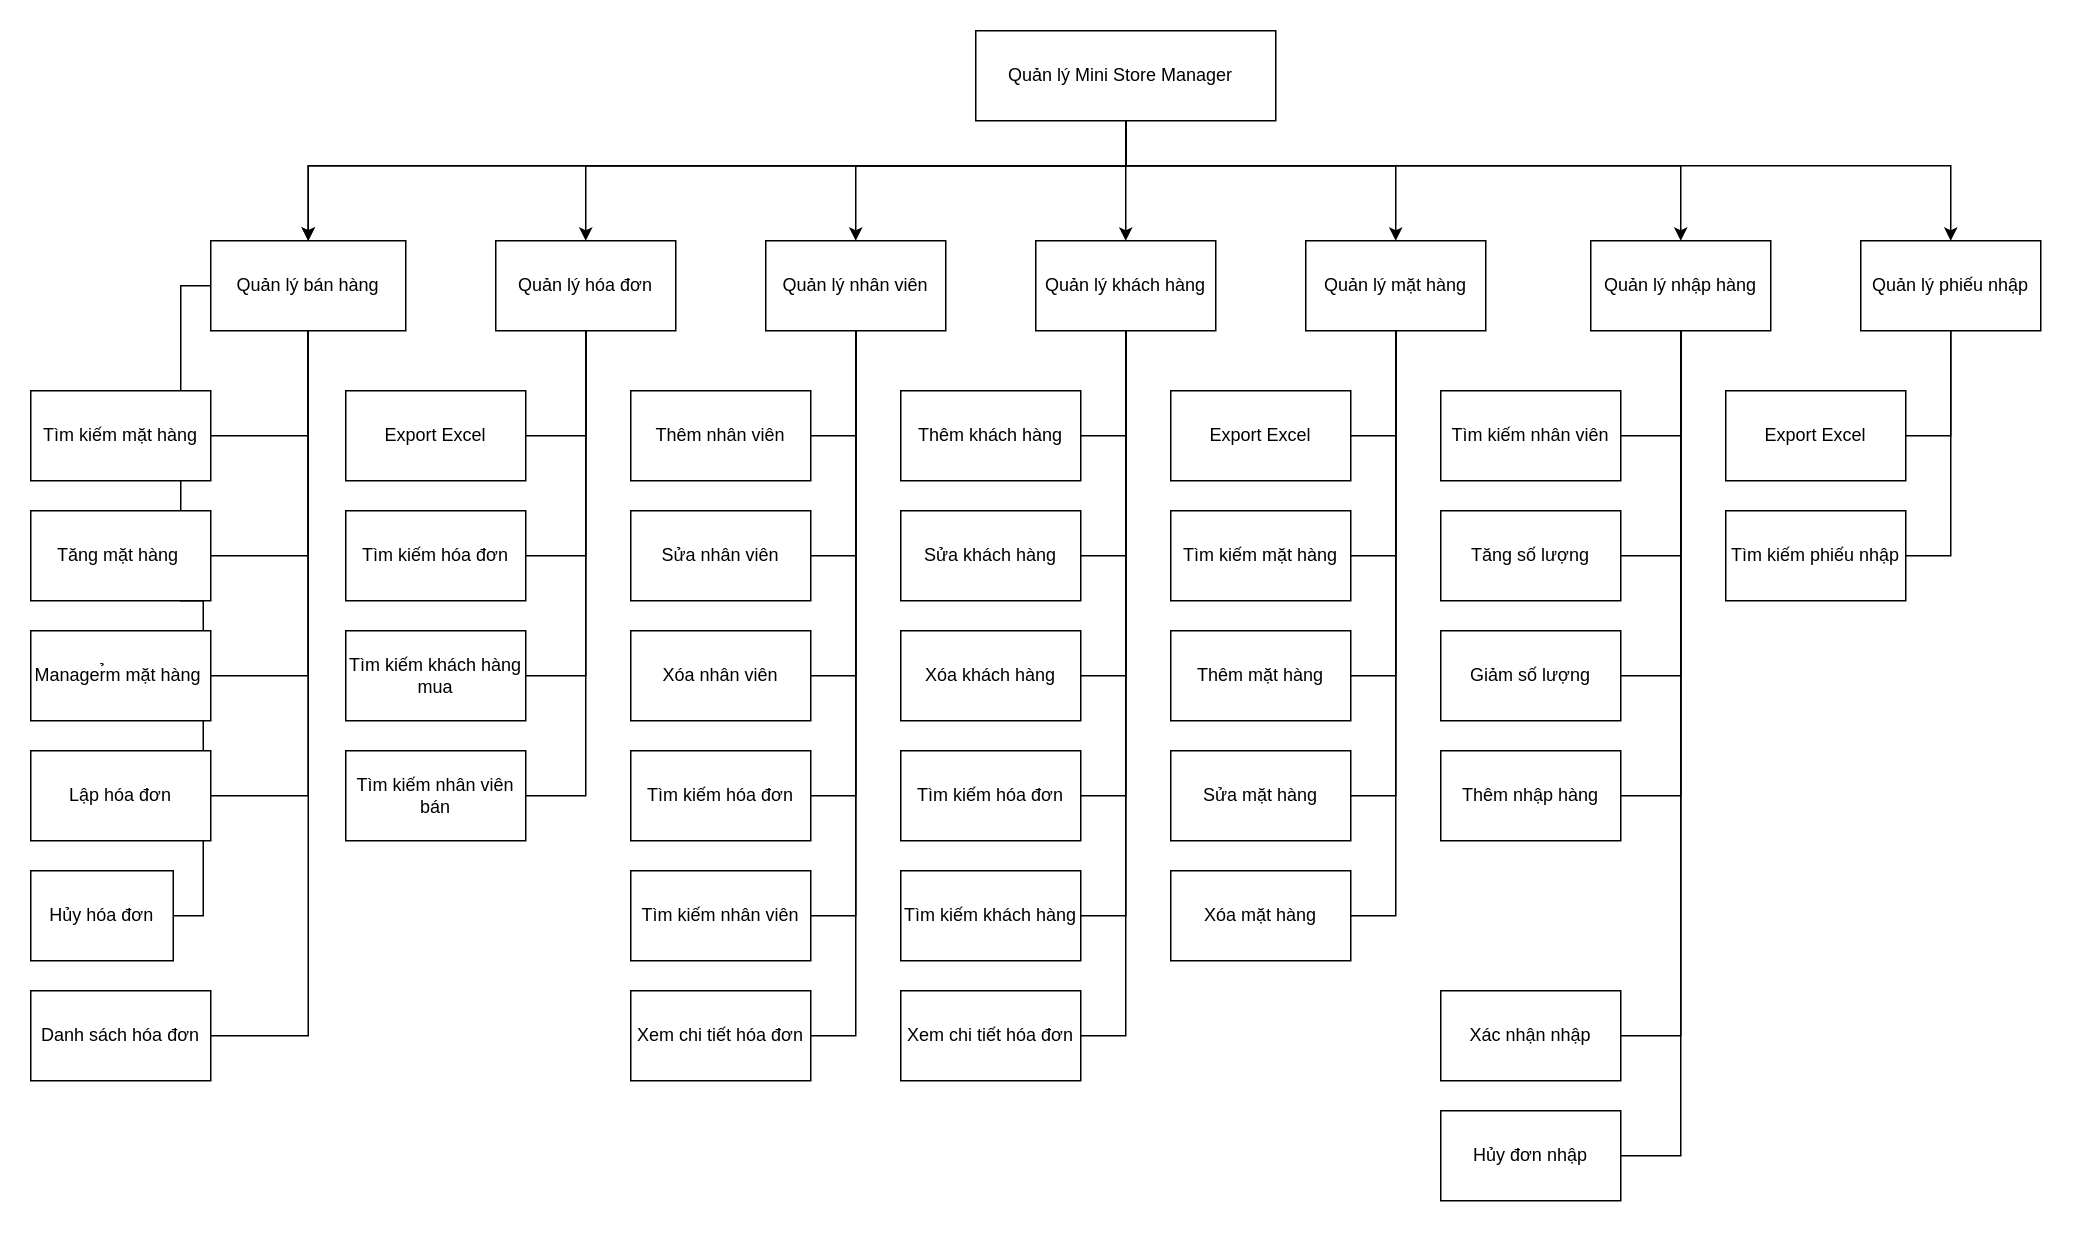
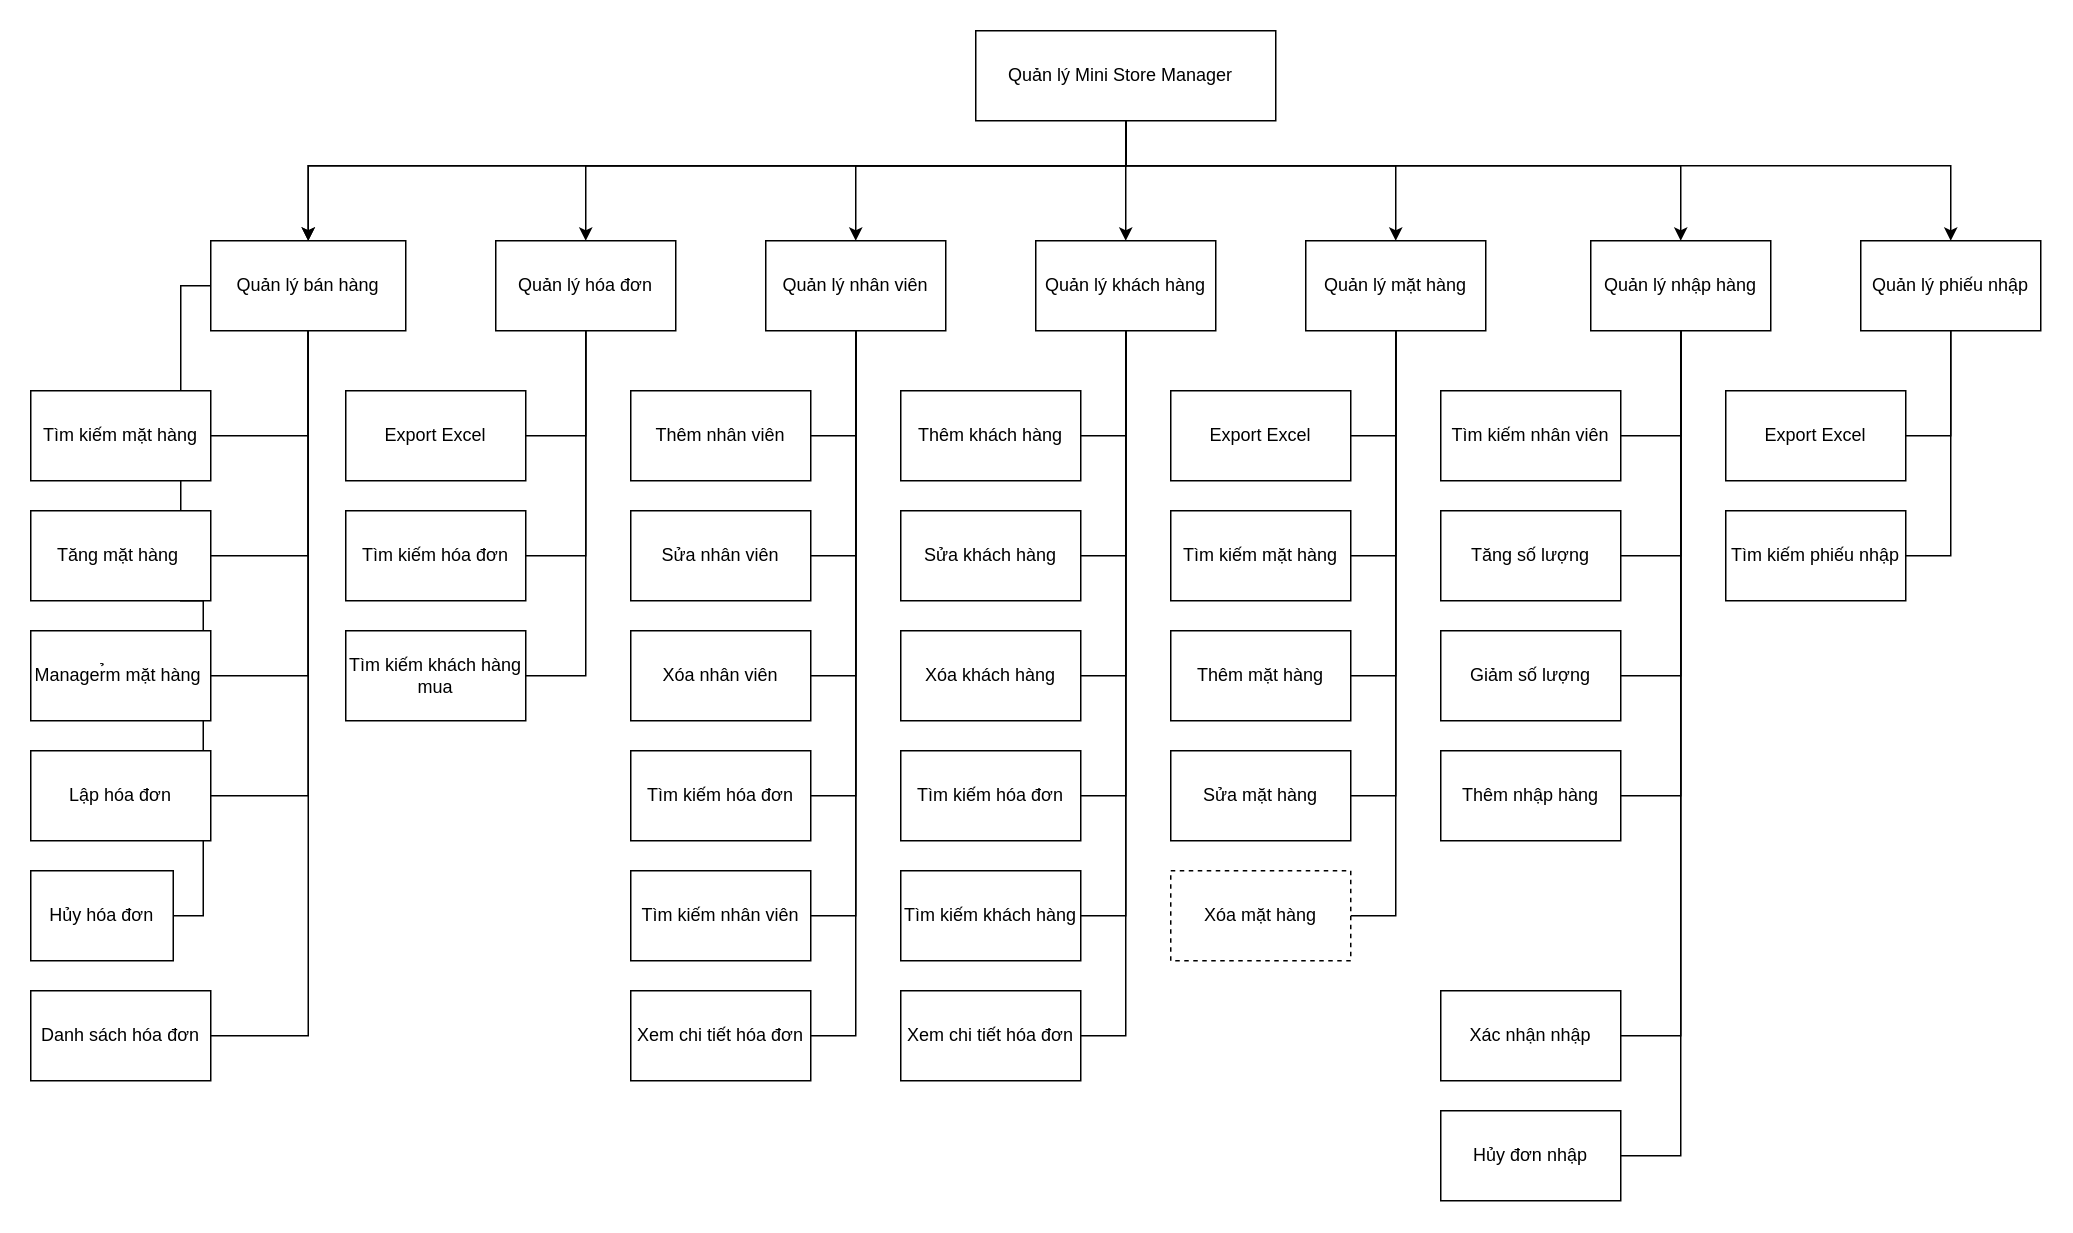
(586, 766) -> none
(436, 796) -> none
(1261, 916) -> (1261, 916)
